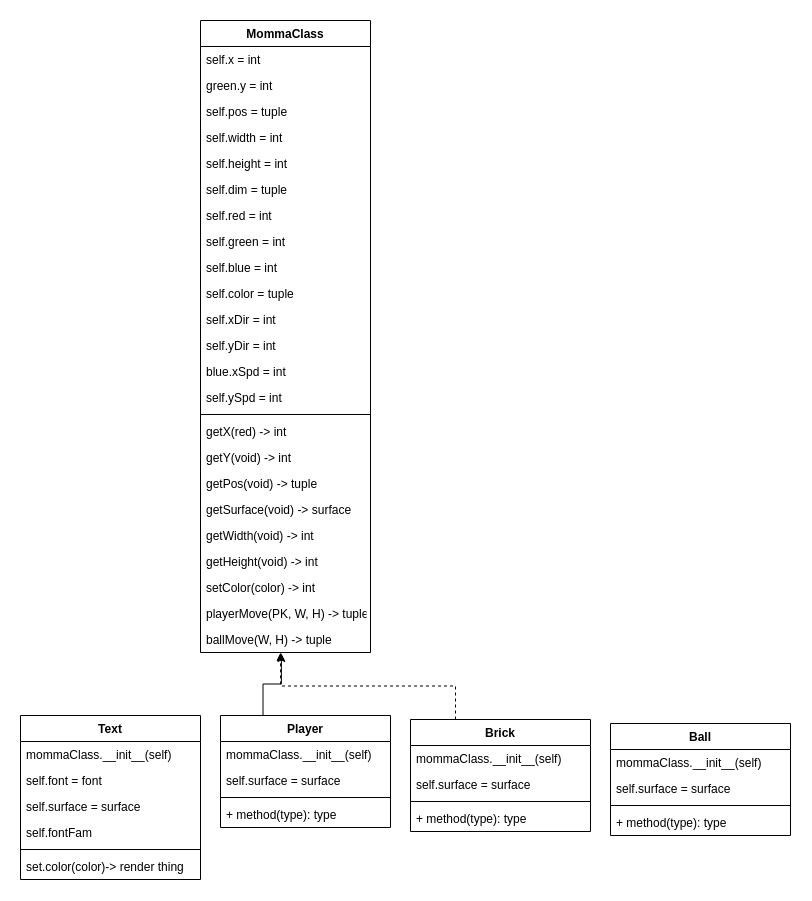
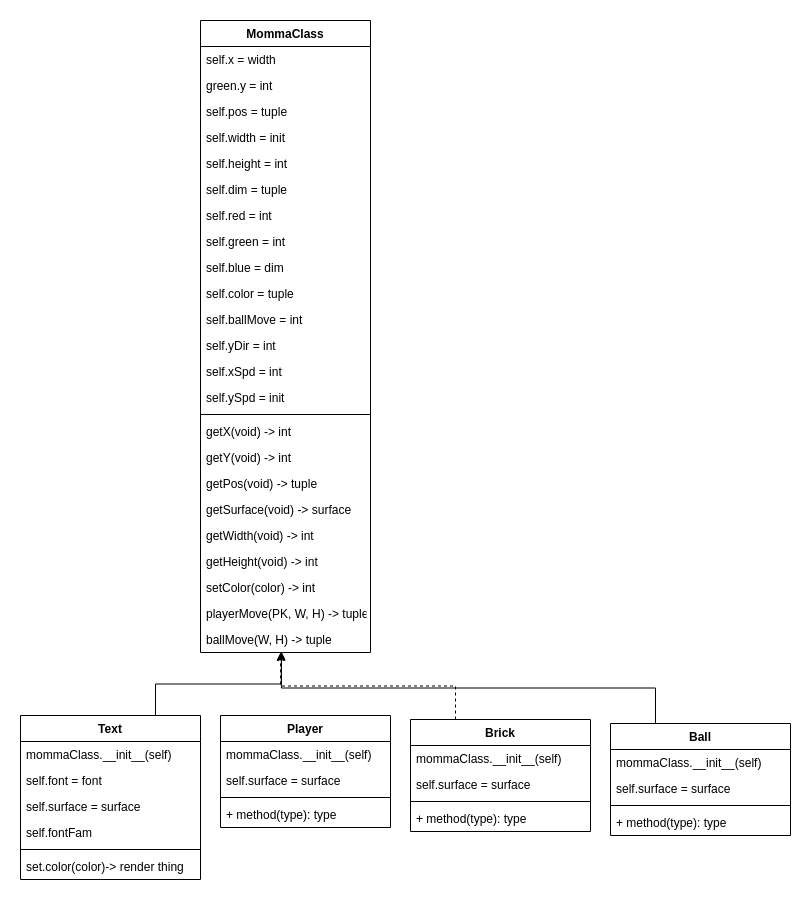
(239, 60) -> (245, 60)
(250, 138) -> (252, 138)
(247, 268) -> (247, 268)
(247, 320) -> (259, 320)
(249, 372) -> (249, 372)
(249, 398) -> (250, 398)
(255, 432) -> (257, 432)
none -> (193, 684)
none -> (486, 688)
(263, 701) -> none
